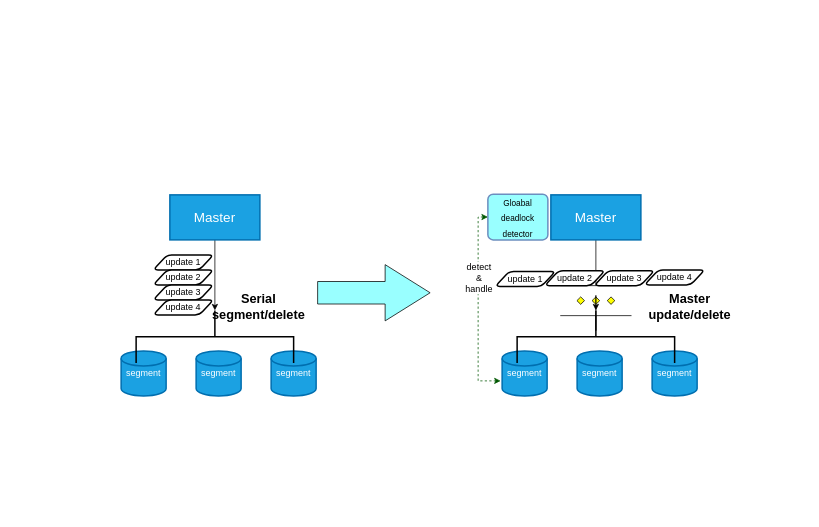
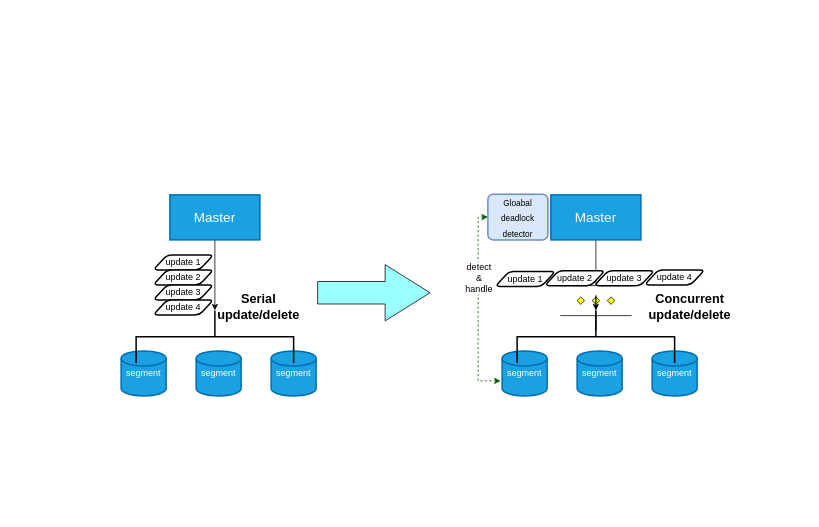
(518, 217) -> (518, 217)
(259, 307) -> (259, 307)
(690, 307) -> (690, 307)
